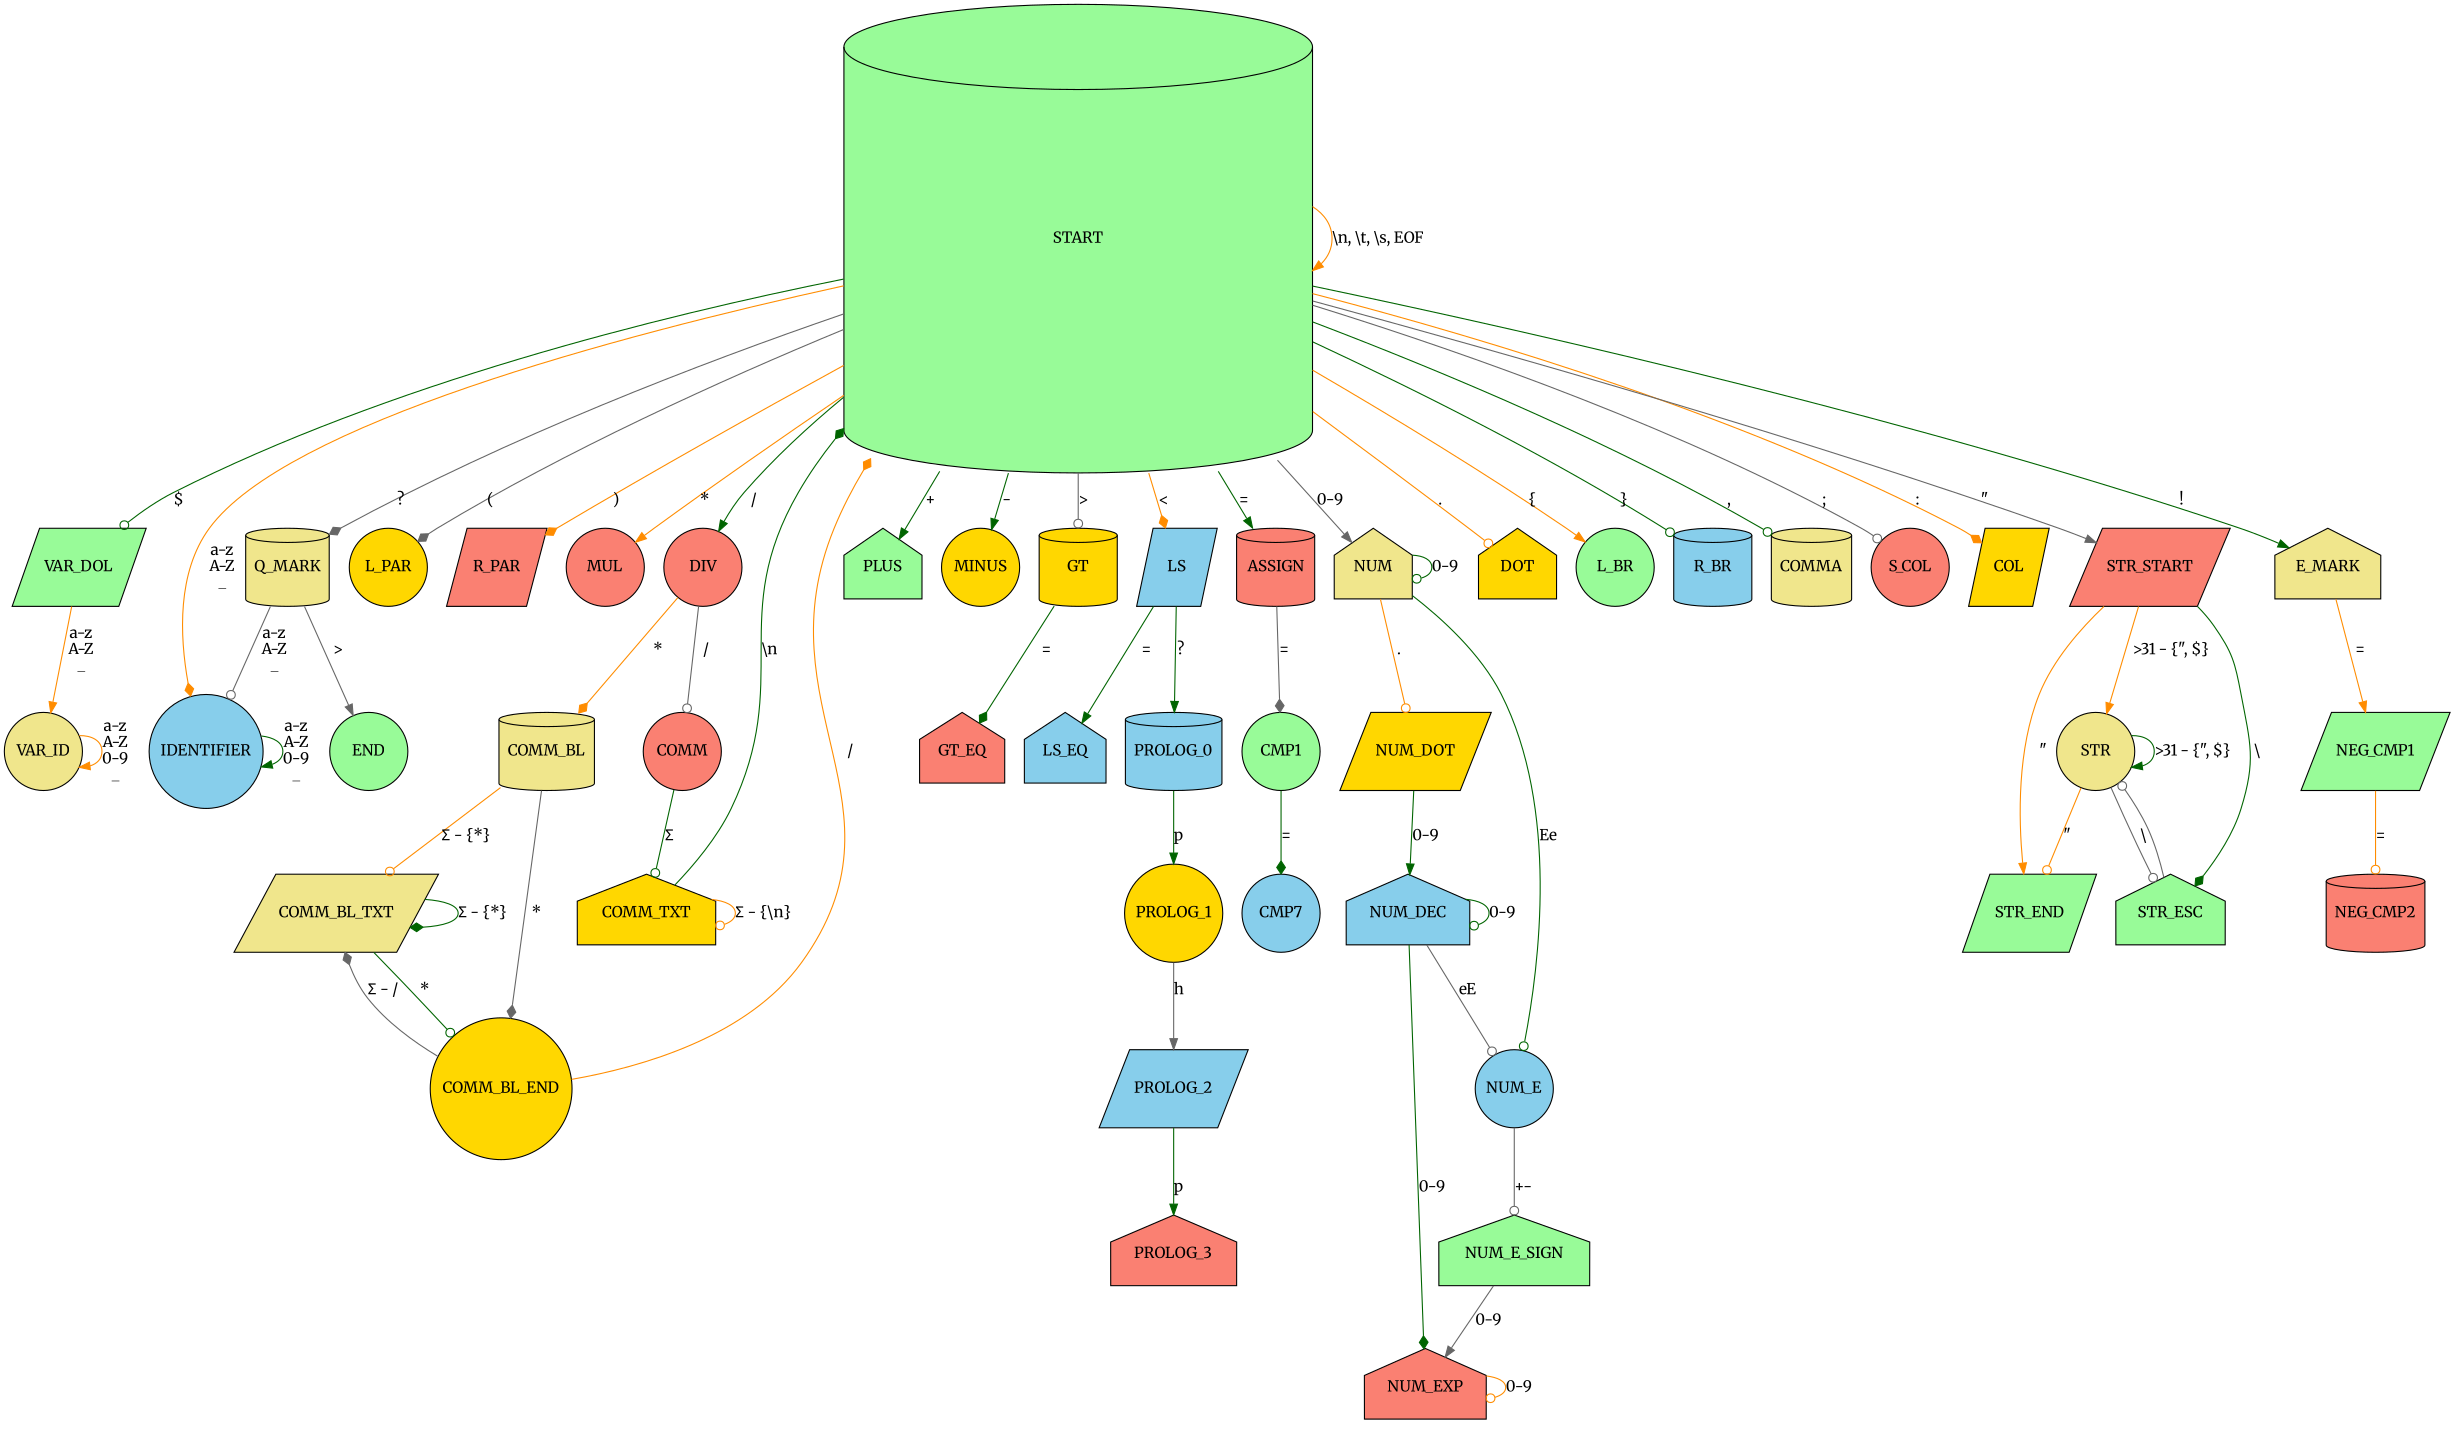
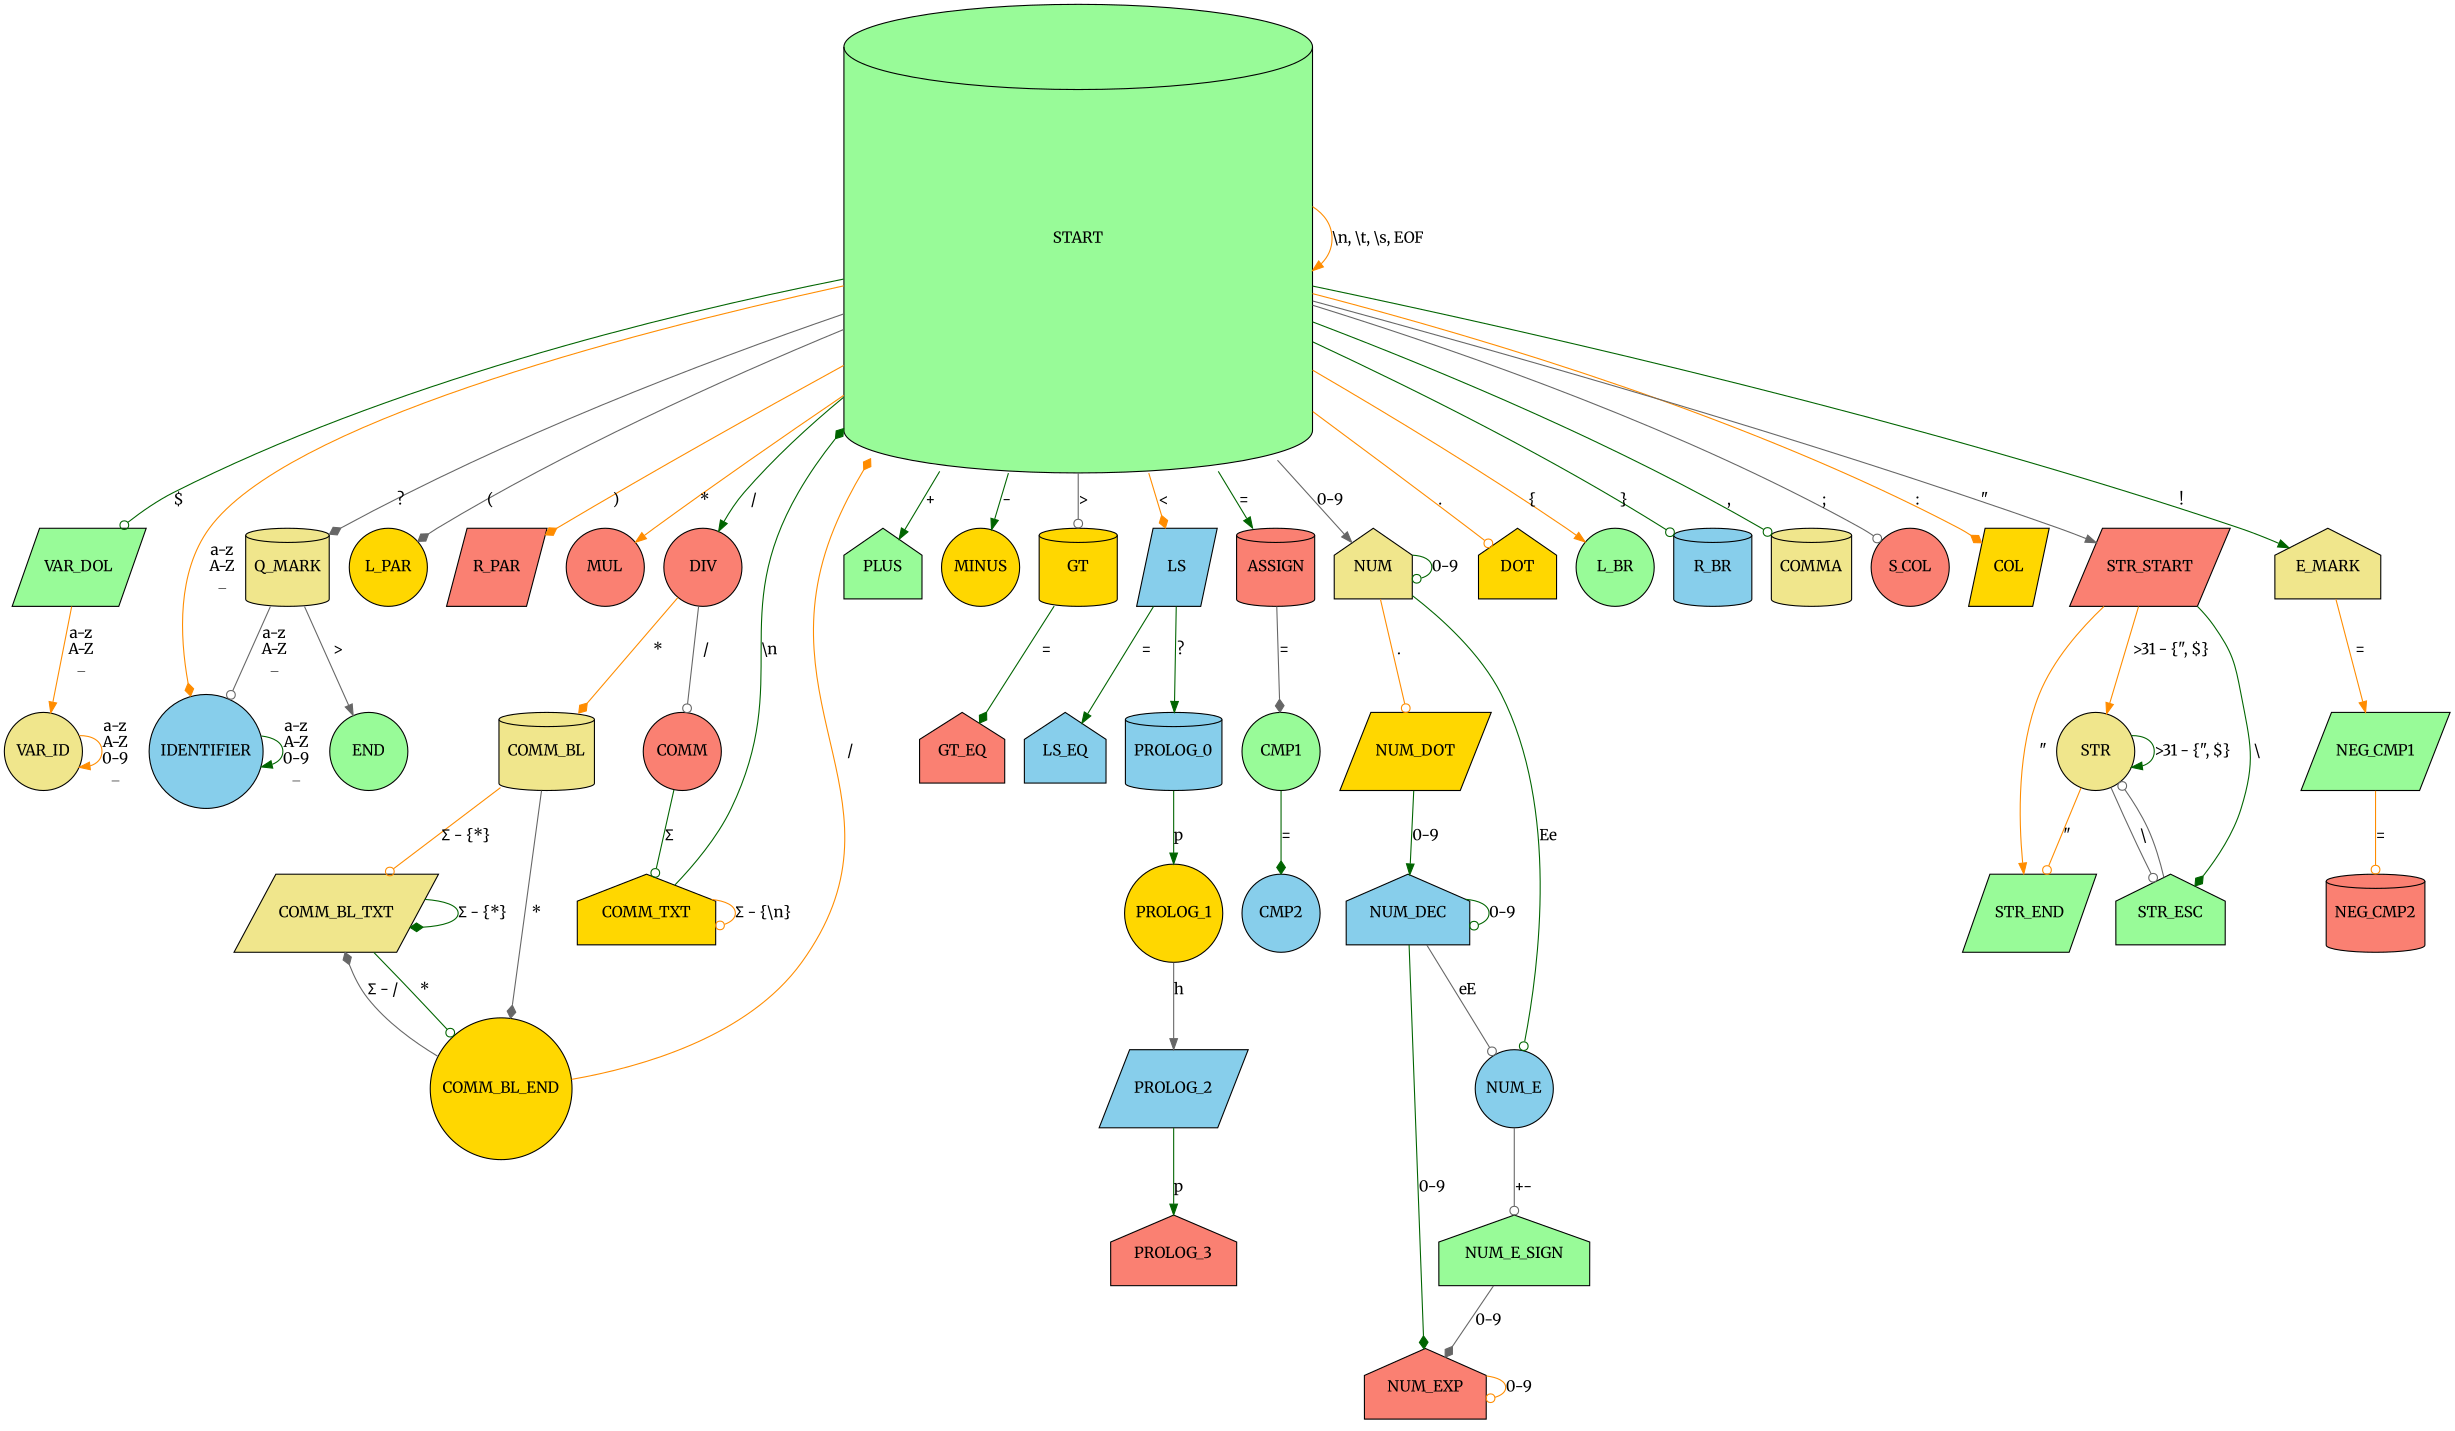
(1281, 913) -> (1281, 913)
(1472, 1317) -> (1473, 1316)
